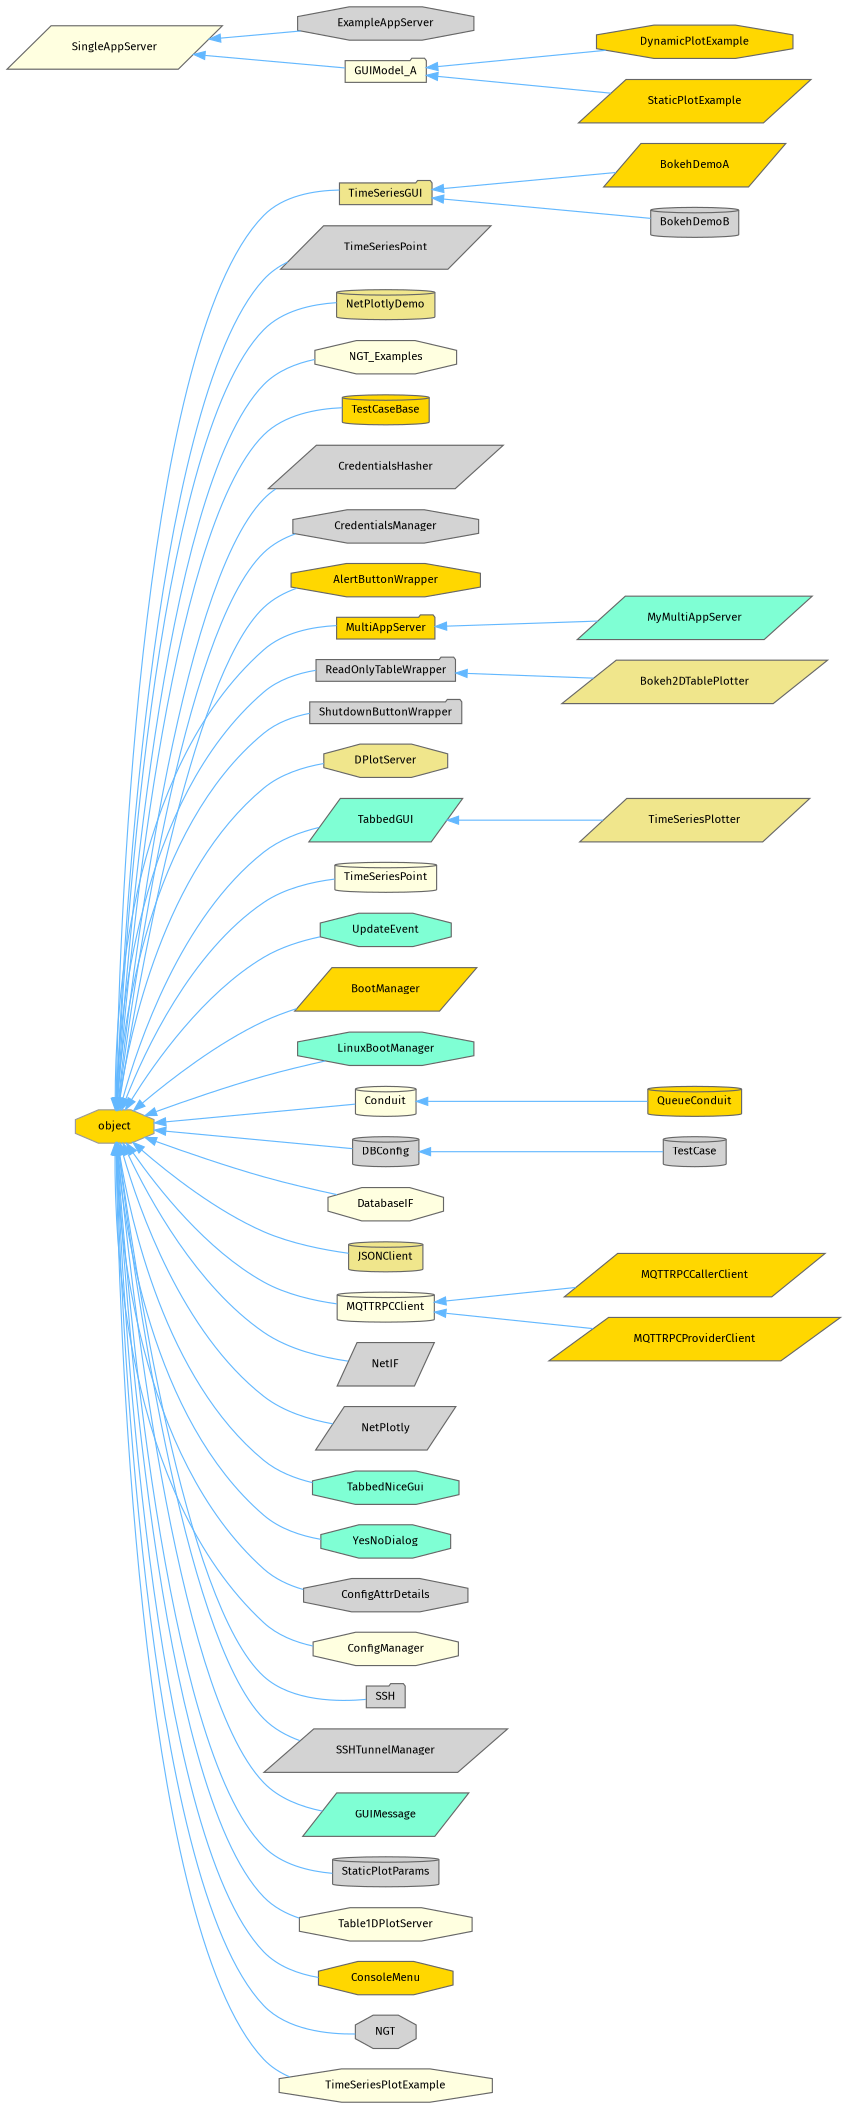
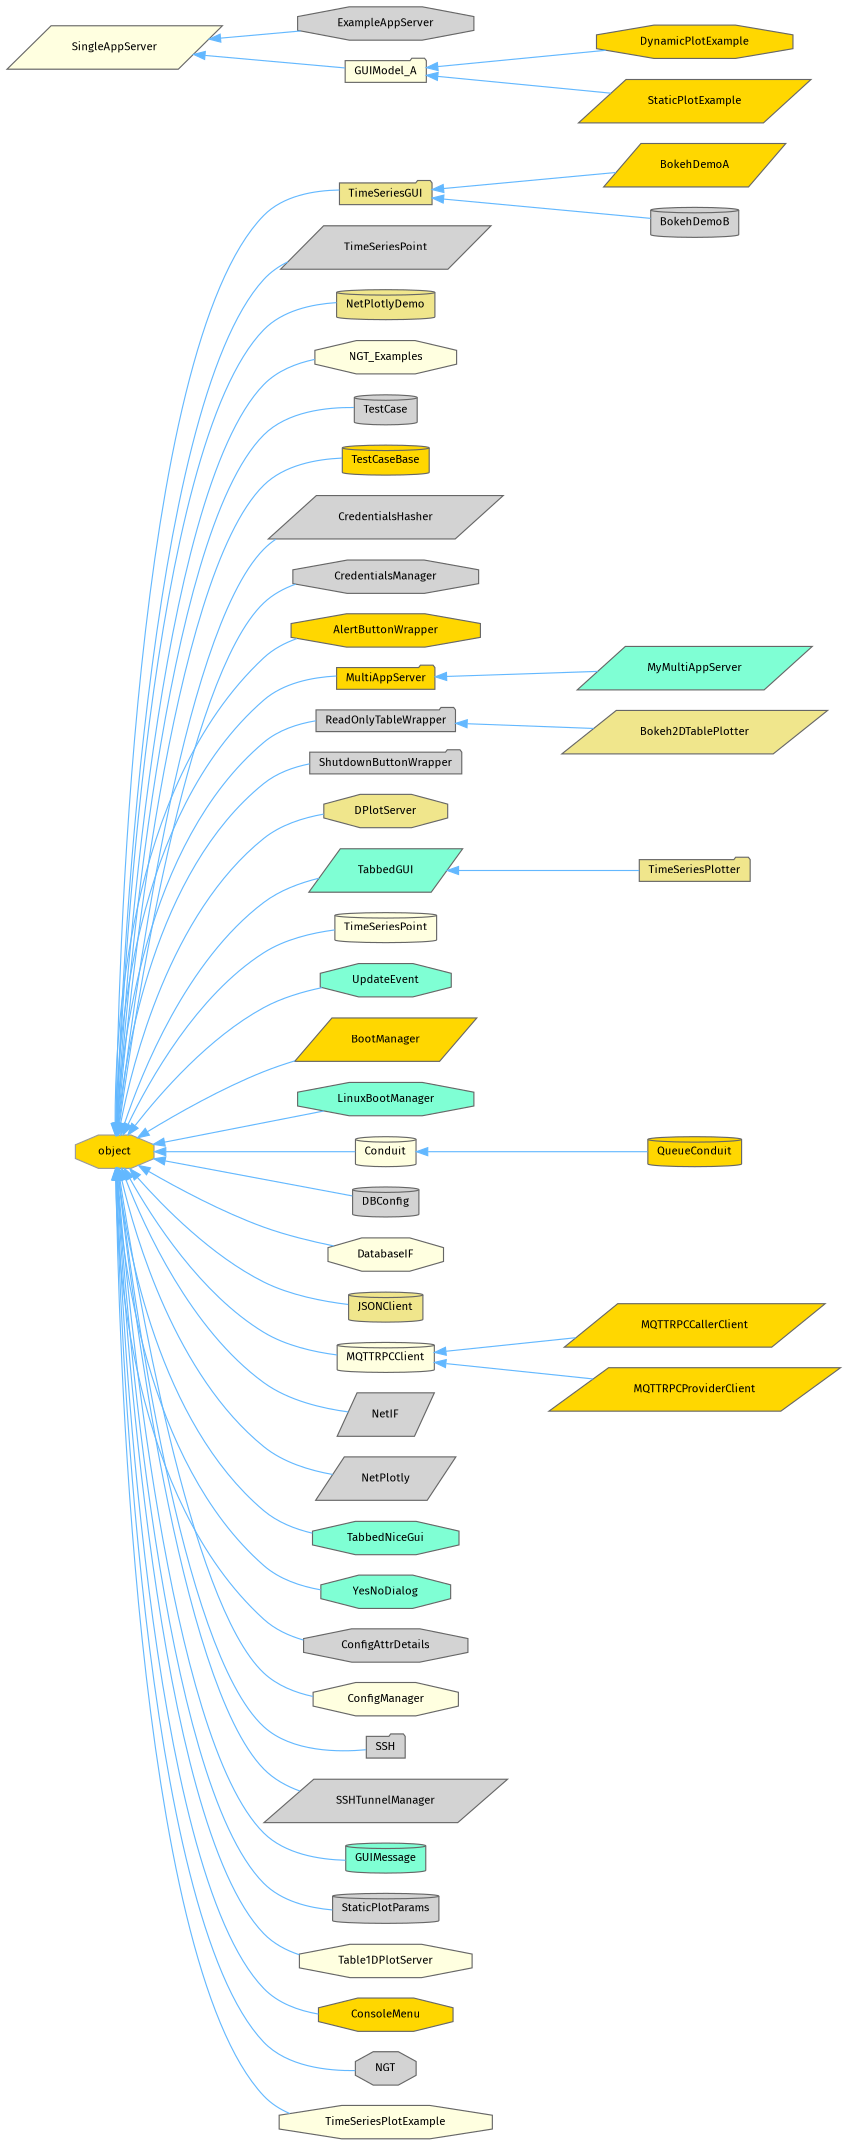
(695, 820) -> (695, 871)
(547, 1152) -> (165, 723)
(386, 1815) -> (386, 1858)
